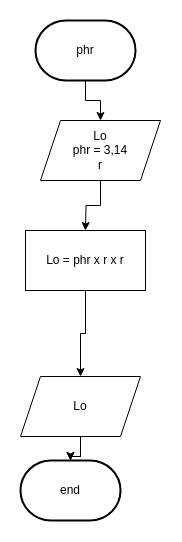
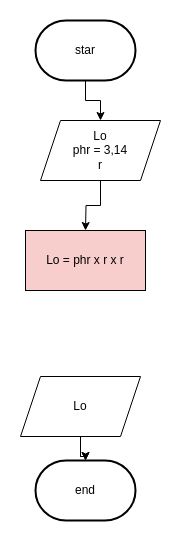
(86, 51) -> (86, 51)
(86, 261) -> (86, 261)
(86, 333) -> none
(71, 491) -> (86, 491)
